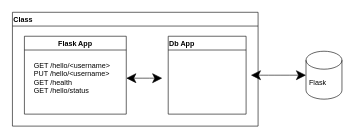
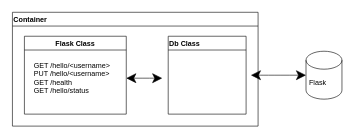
(22, 20) -> (30, 20)
(75, 44) -> (75, 44)
(180, 44) -> (183, 44)
